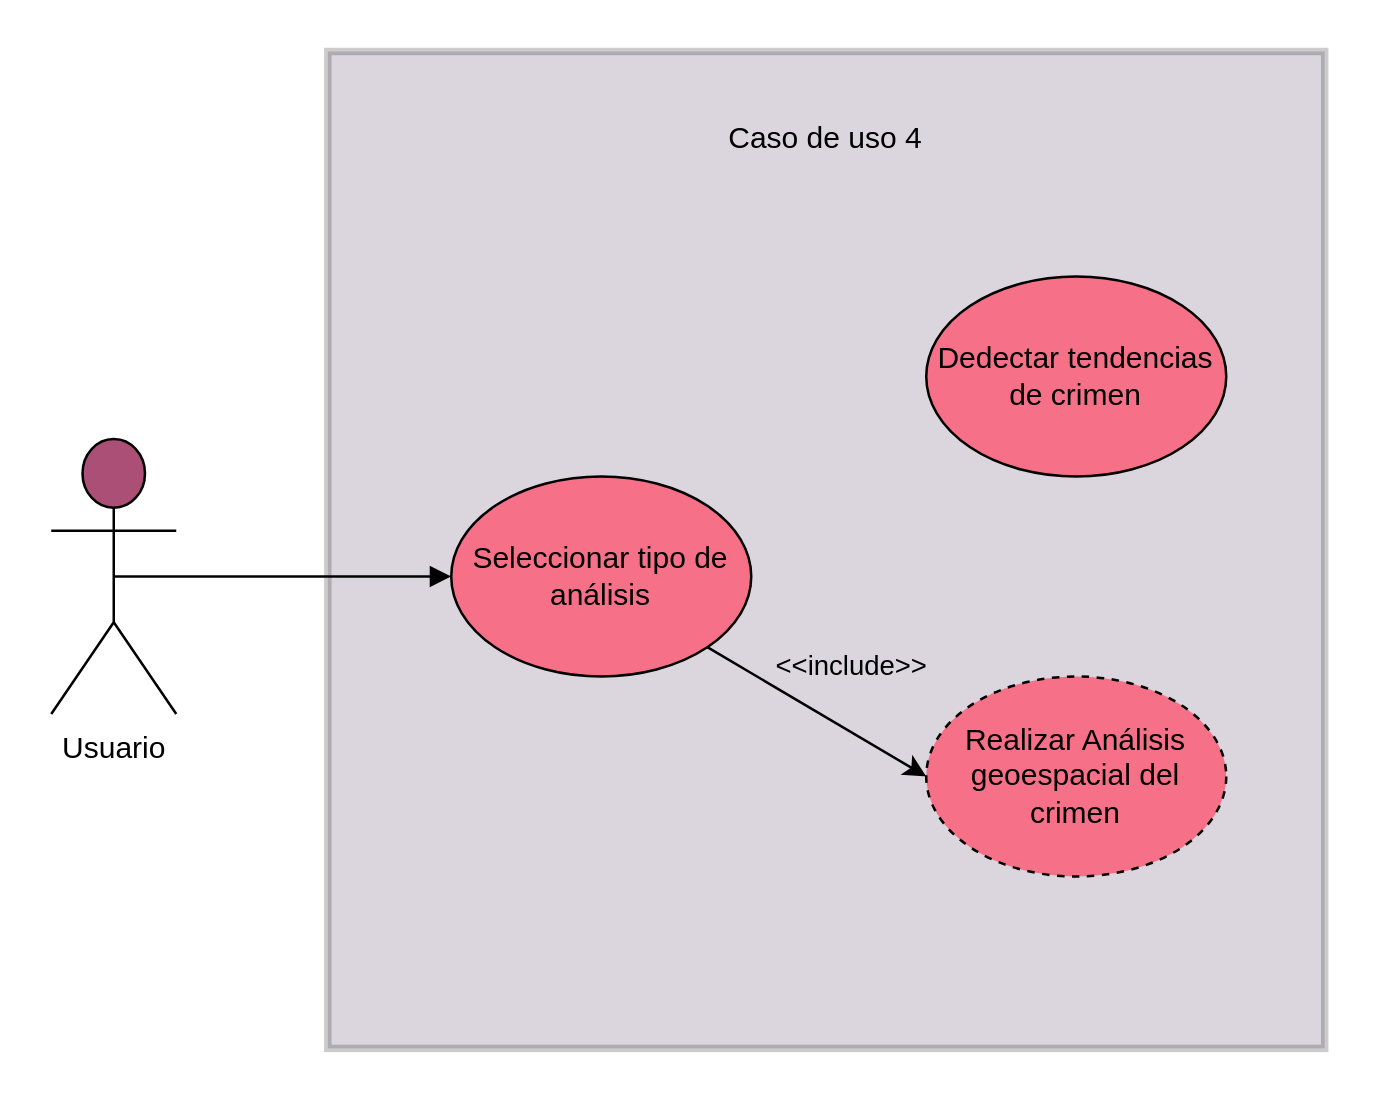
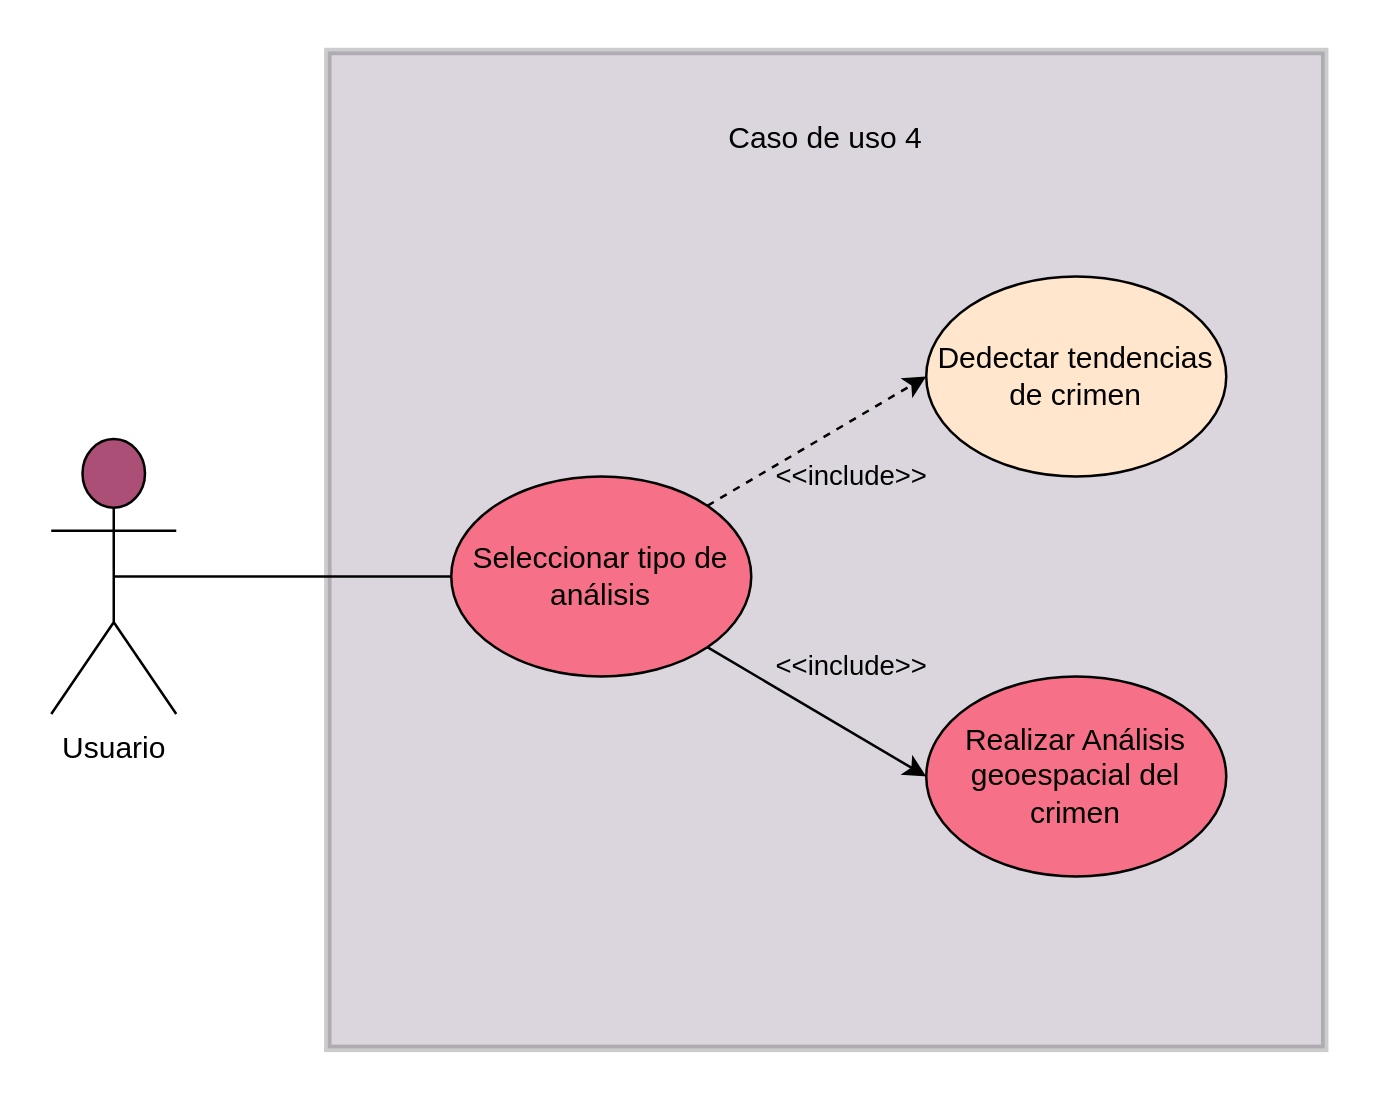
(1076, 376) -> (1076, 376)
none -> (810, 445)
(429, 576) -> (438, 576)
(1076, 776) -> (1076, 776)
